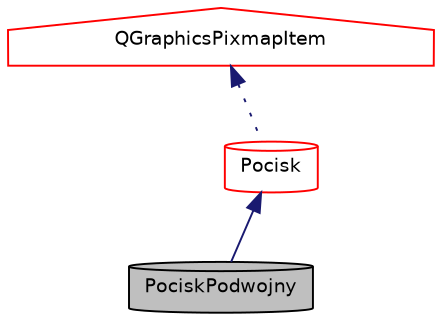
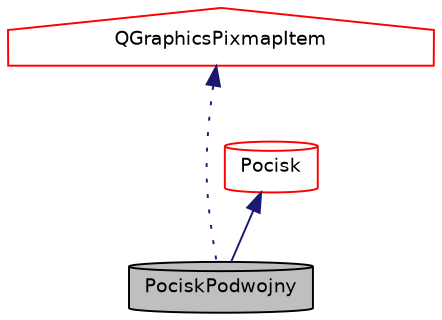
(250, 113) -> (207, 174)
